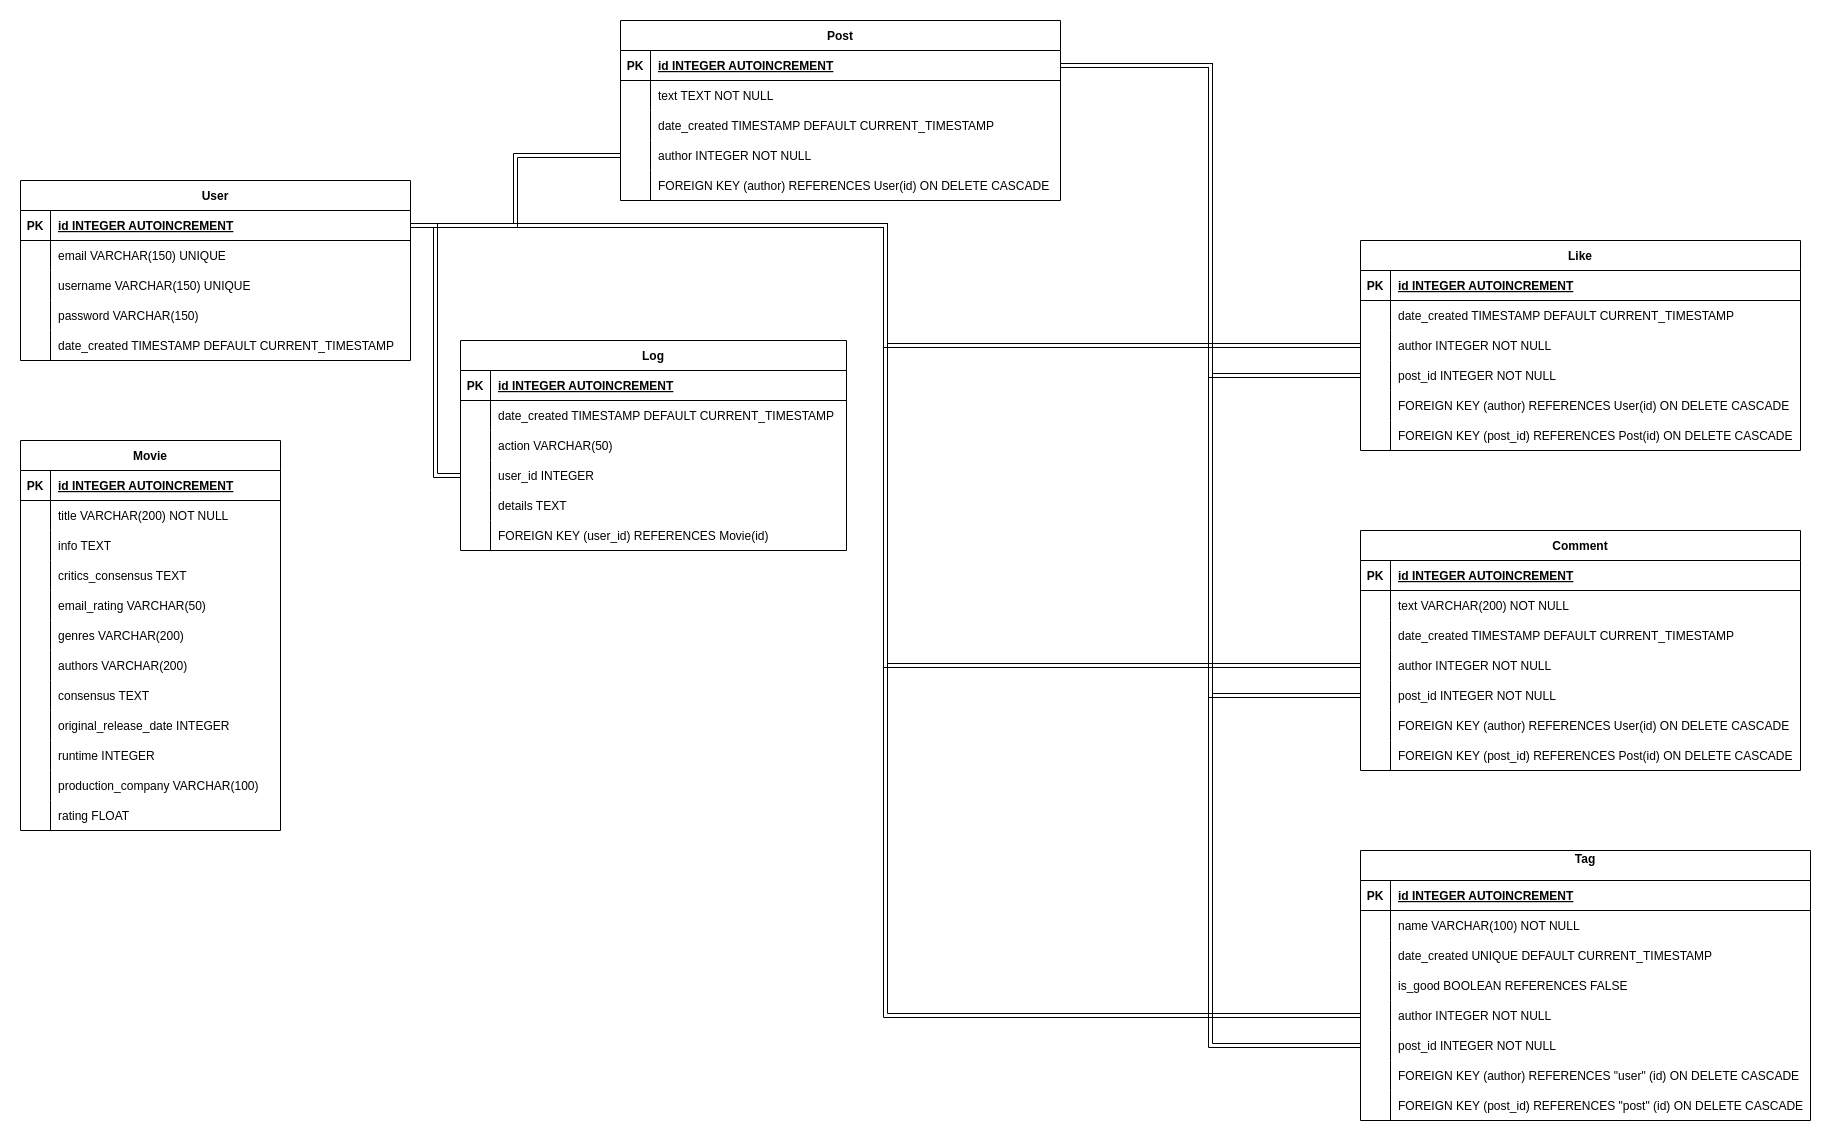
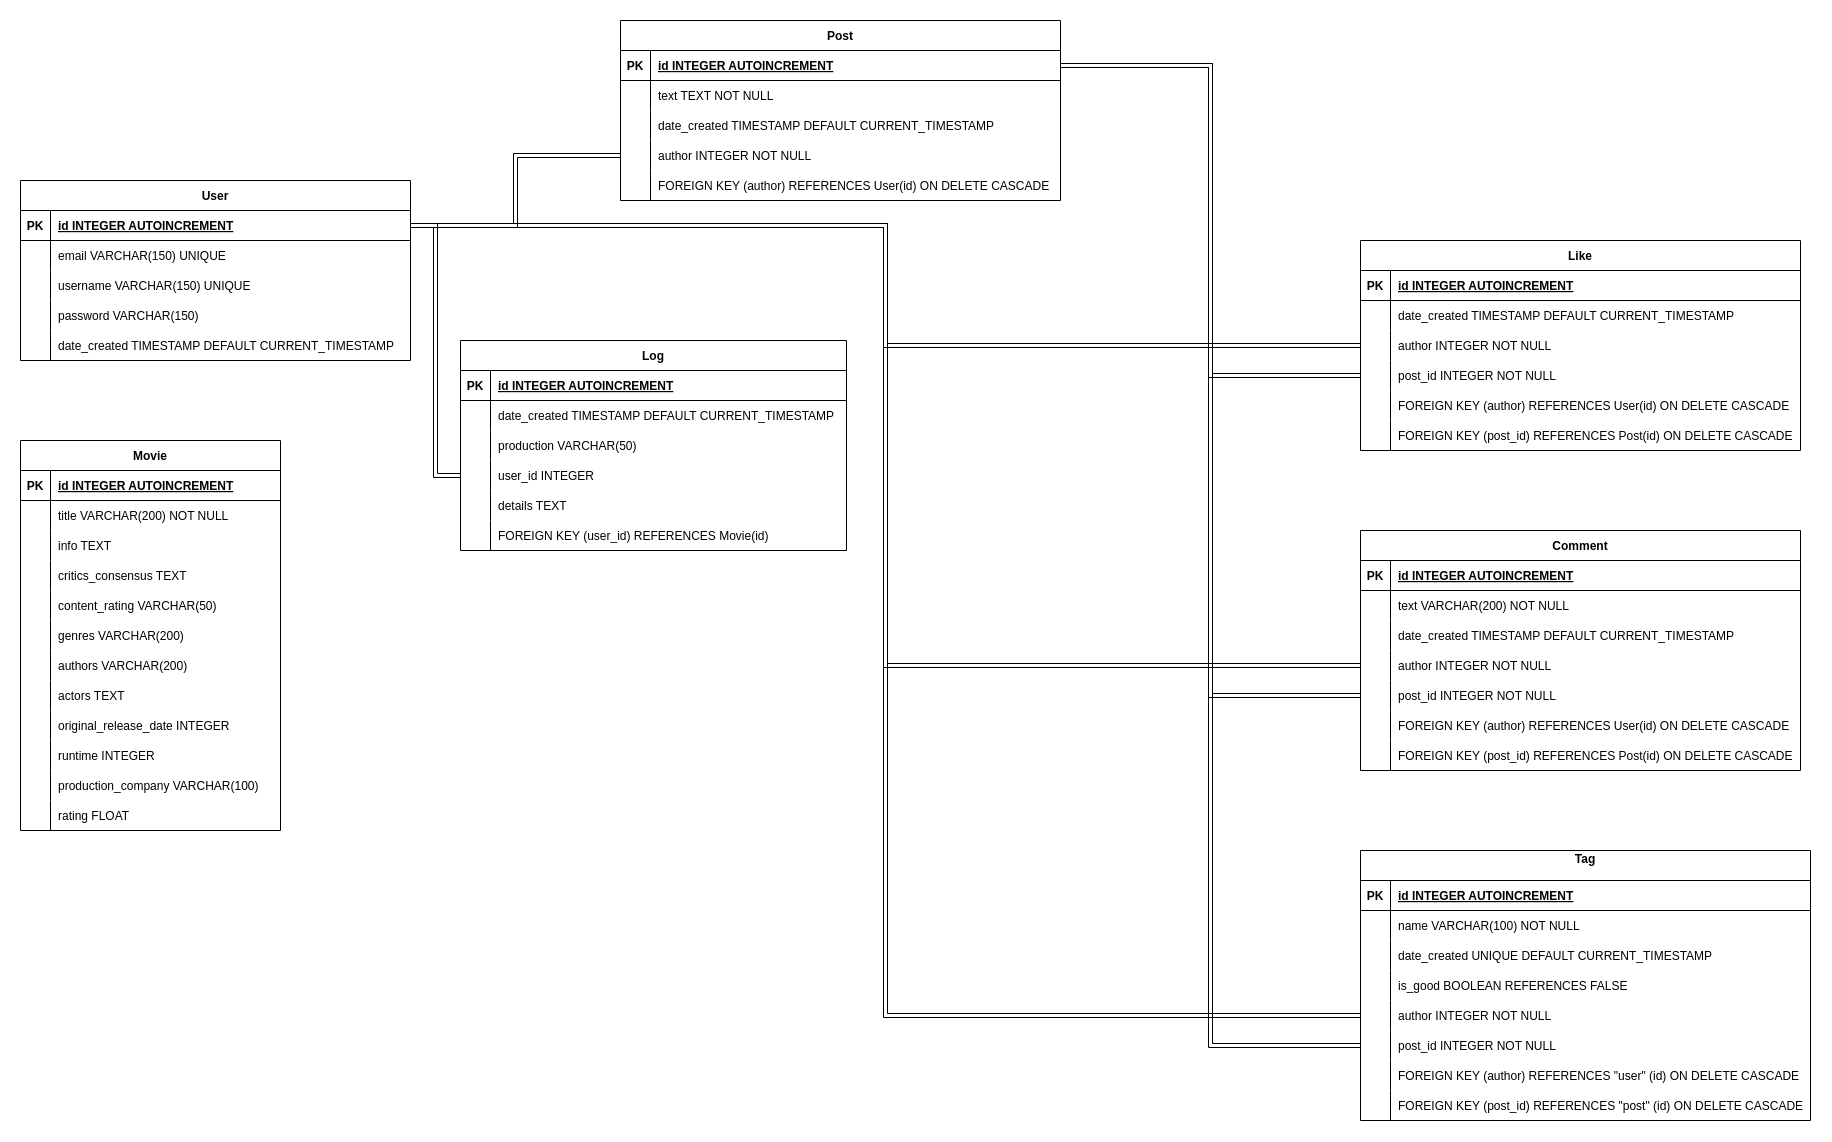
(555, 446) -> (569, 446)
(132, 606) -> (142, 606)
(103, 696) -> (93, 696)
